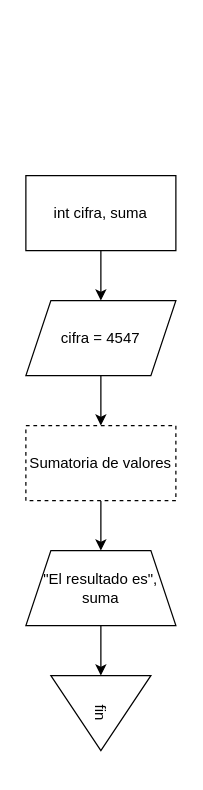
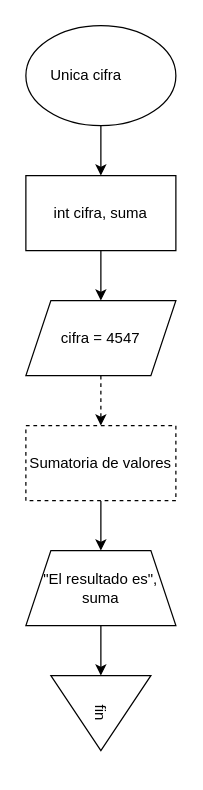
none -> (101, 76)
none -> (101, 147)
(101, 396) -> (101, 396)
